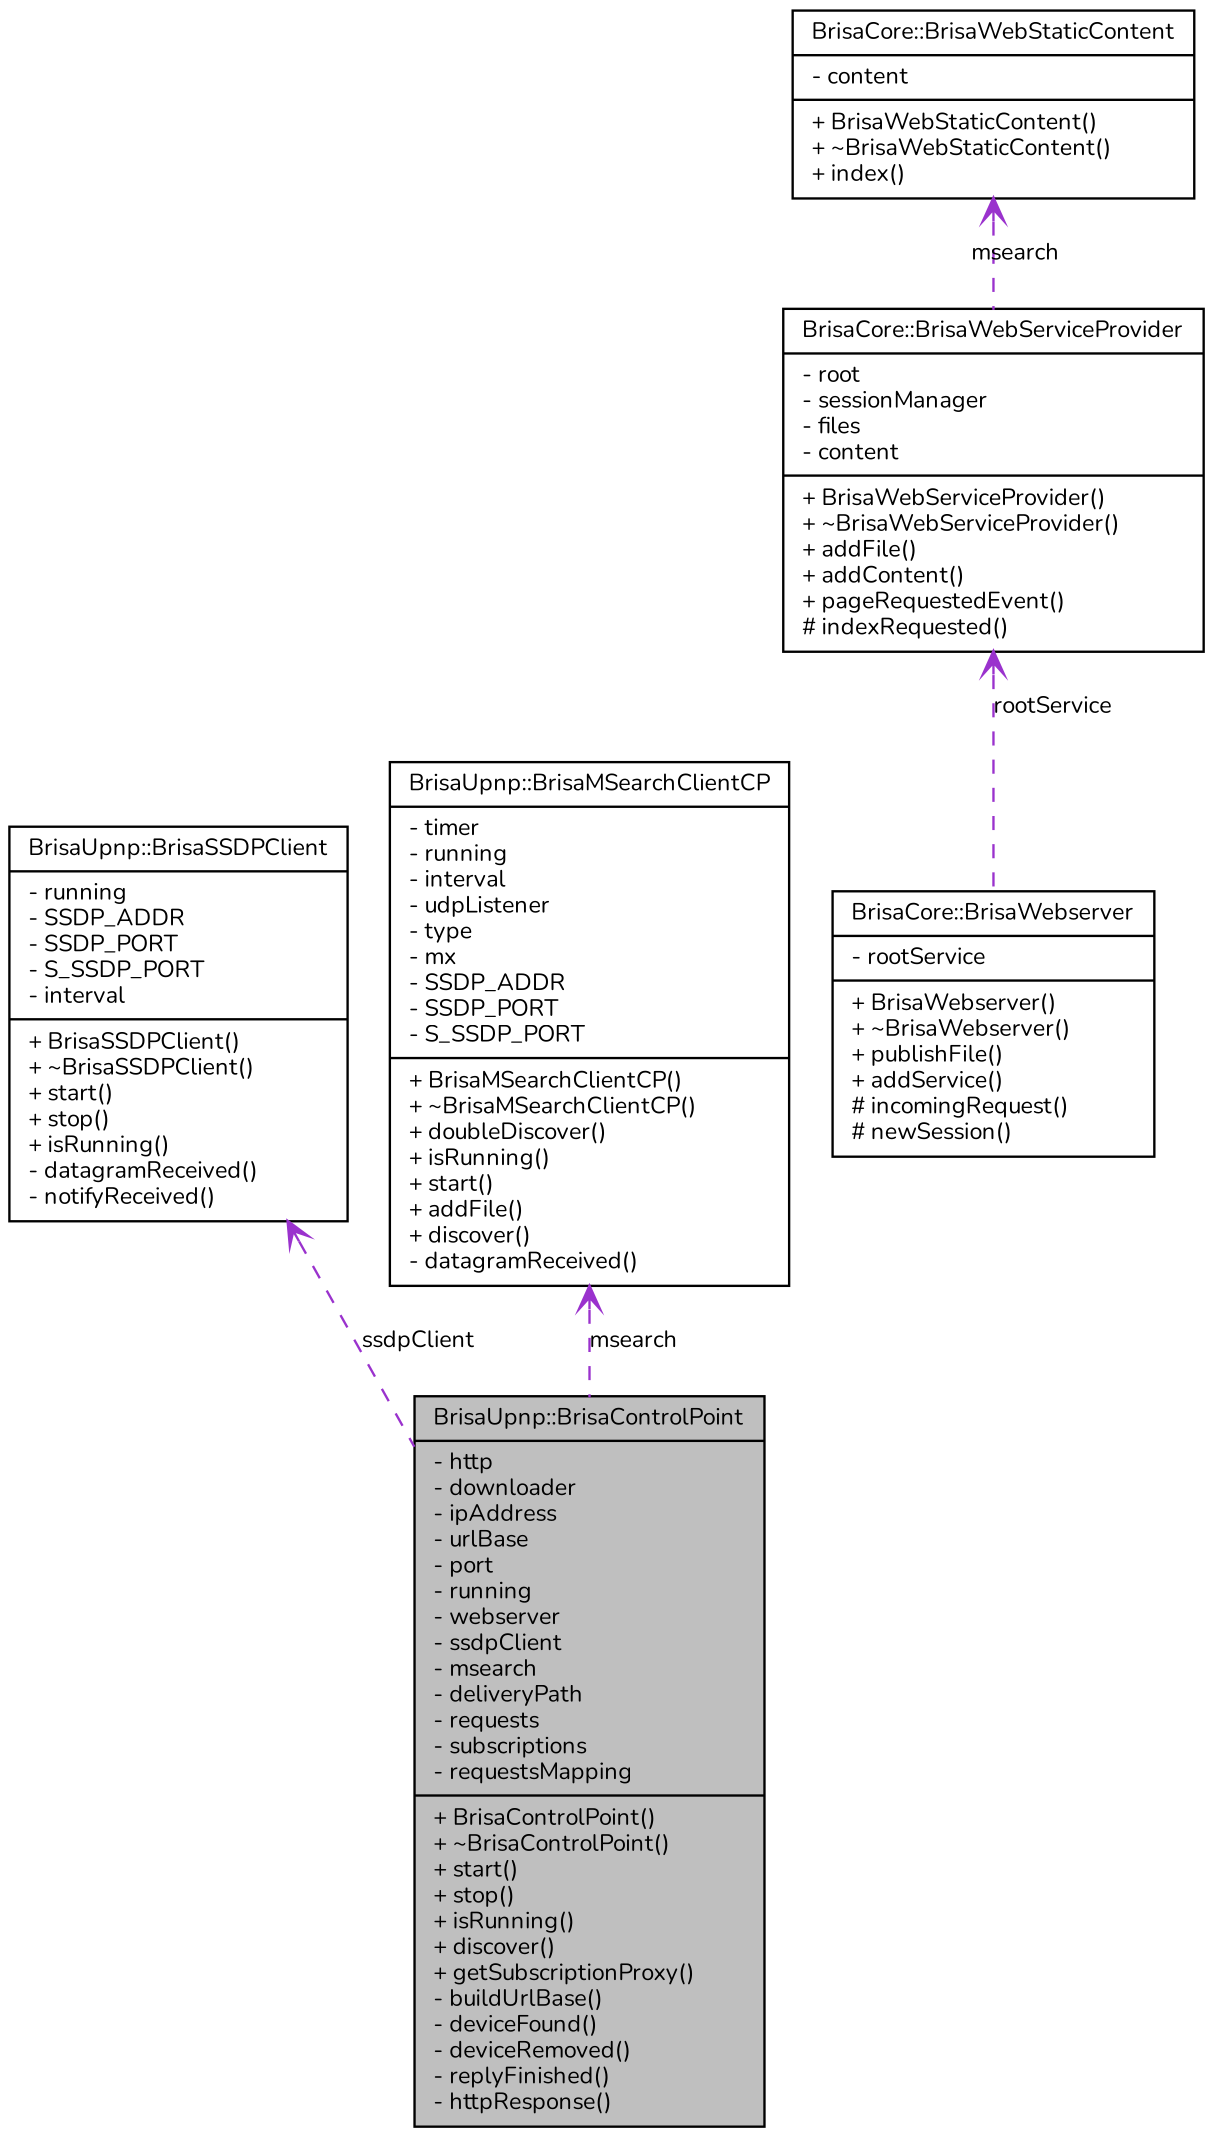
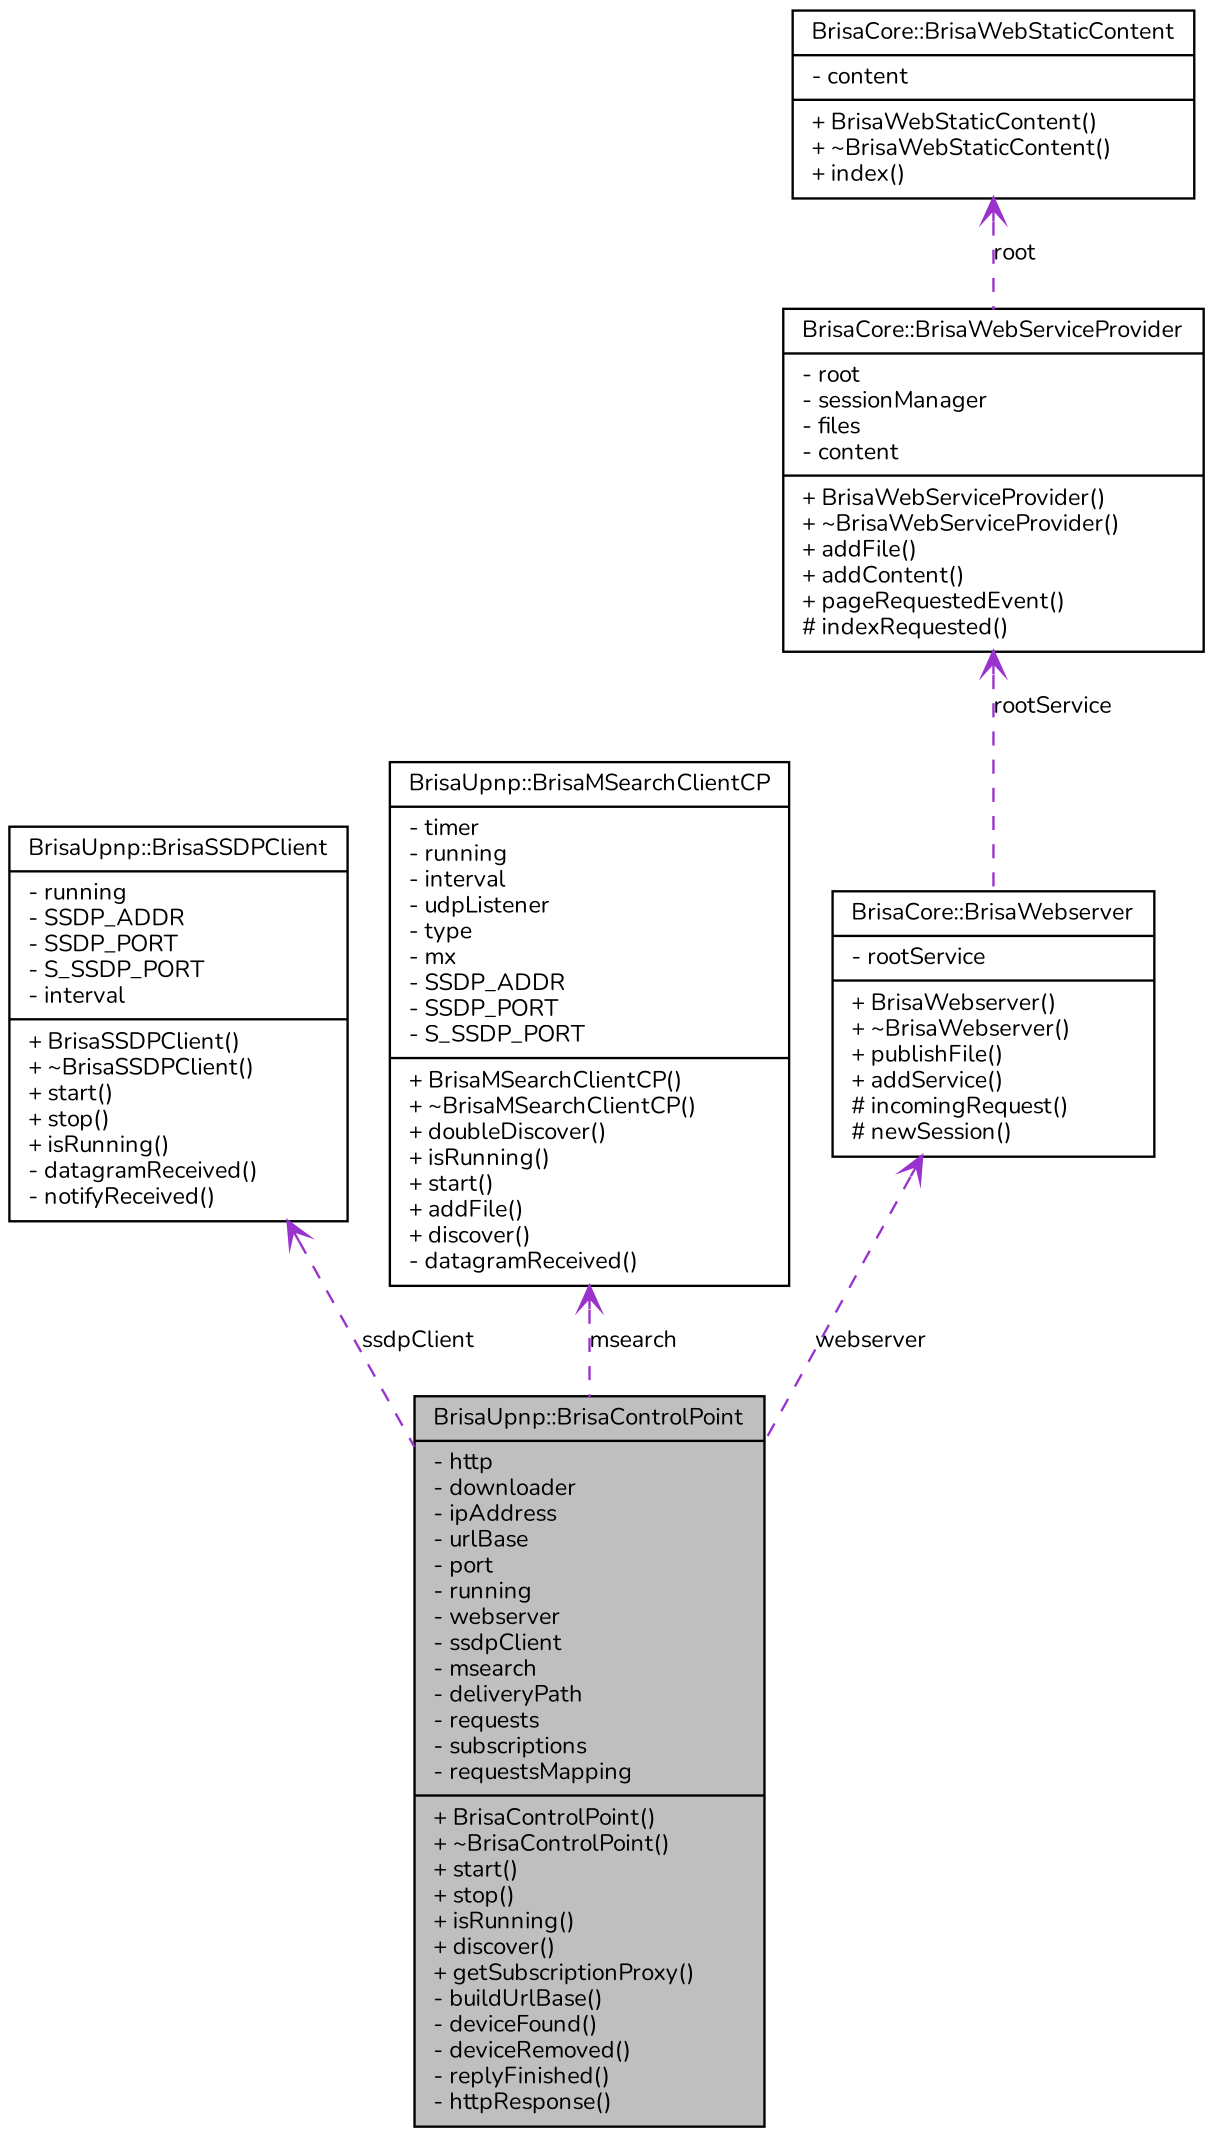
(1016, 254) -> (1016, 254)
none -> (838, 1309)
